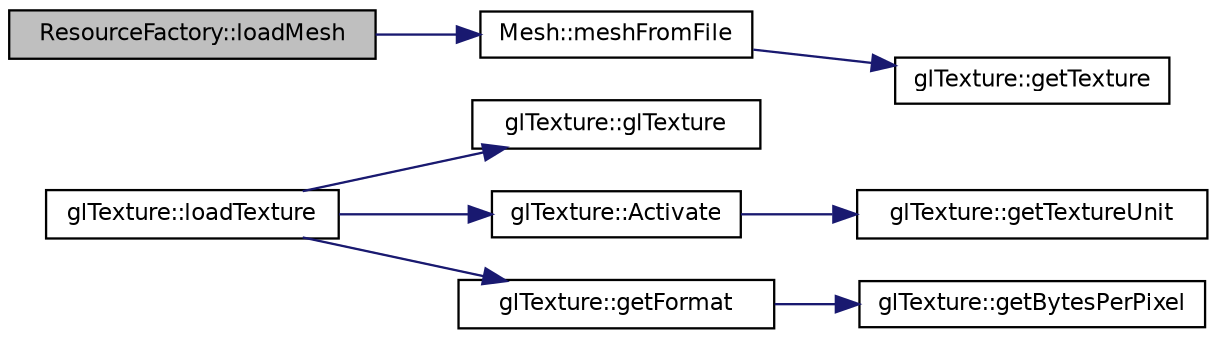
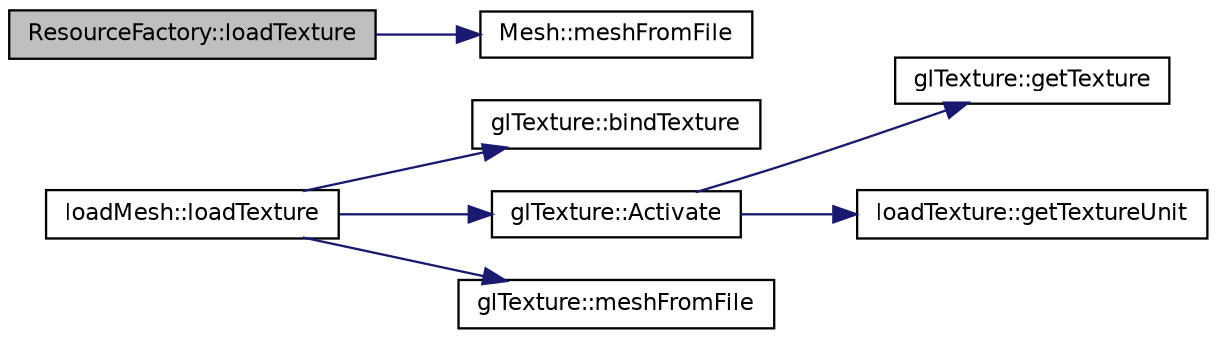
(192, 35) -> (192, 35)
(812, 56) -> (822, 153)
(616, 124) -> (616, 124)
(192, 214) -> (192, 214)
(1032, 214) -> (1032, 214)
(616, 304) -> (616, 304)
(1032, 304) -> none
